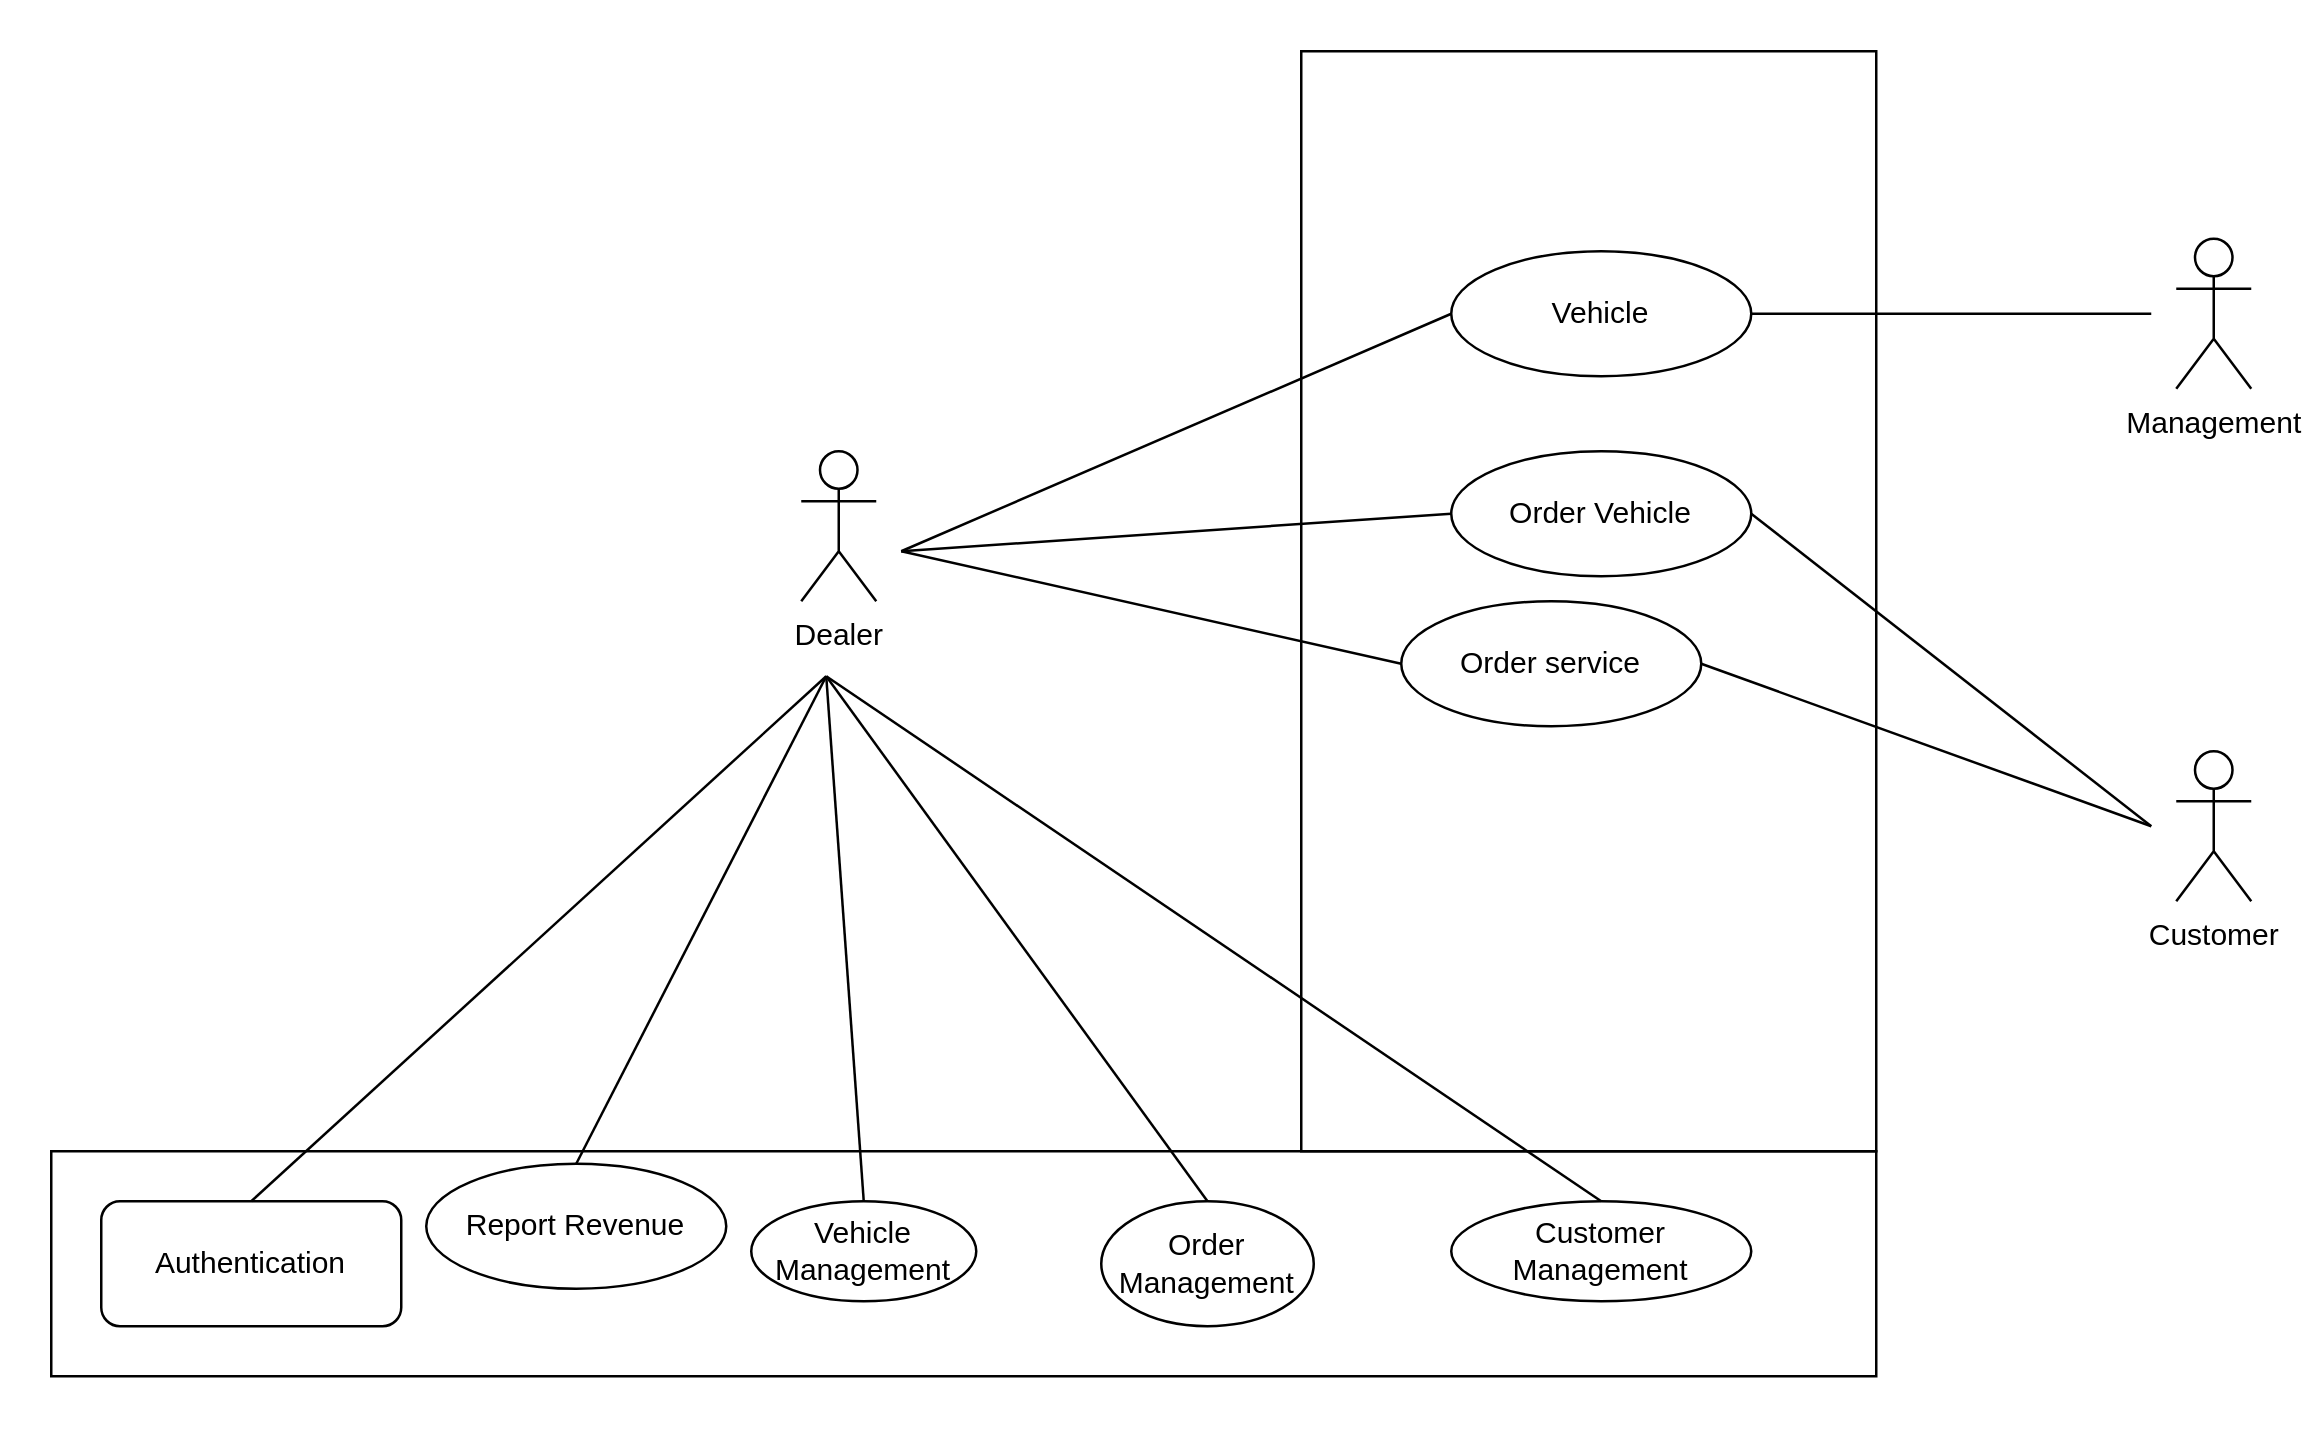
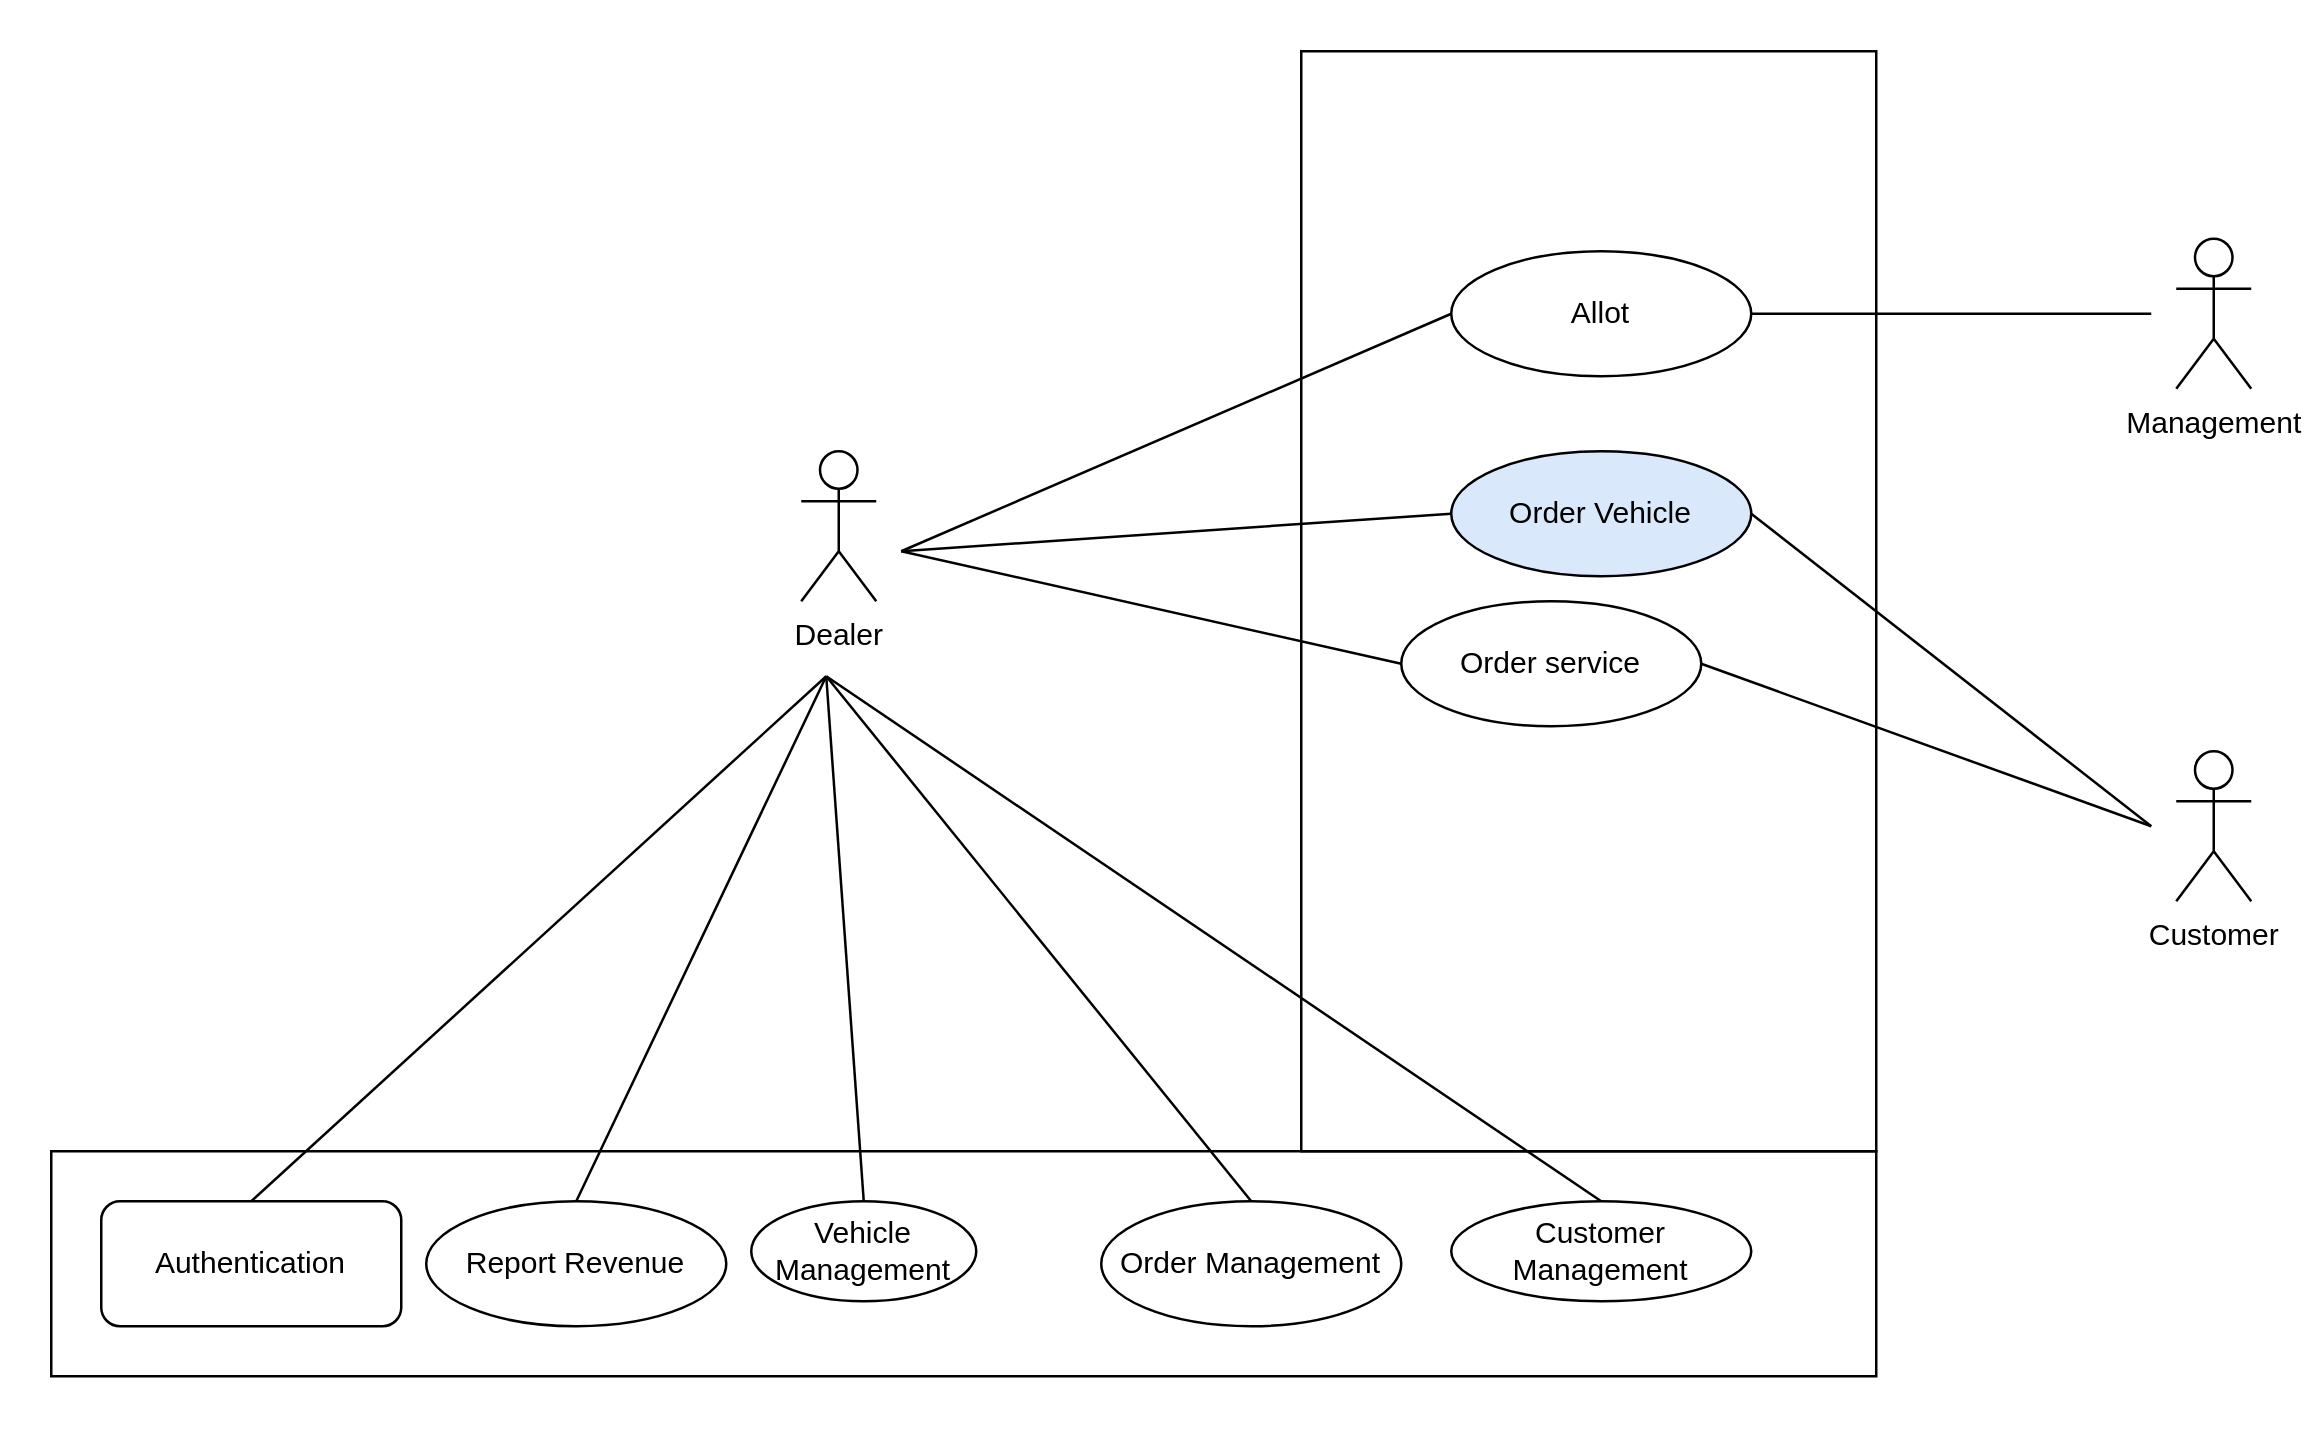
(1601, 314) -> (1601, 314)
(1601, 514) -> (1601, 514)
(576, 1226) -> (576, 1264)
(1208, 1264) -> (1251, 1264)
